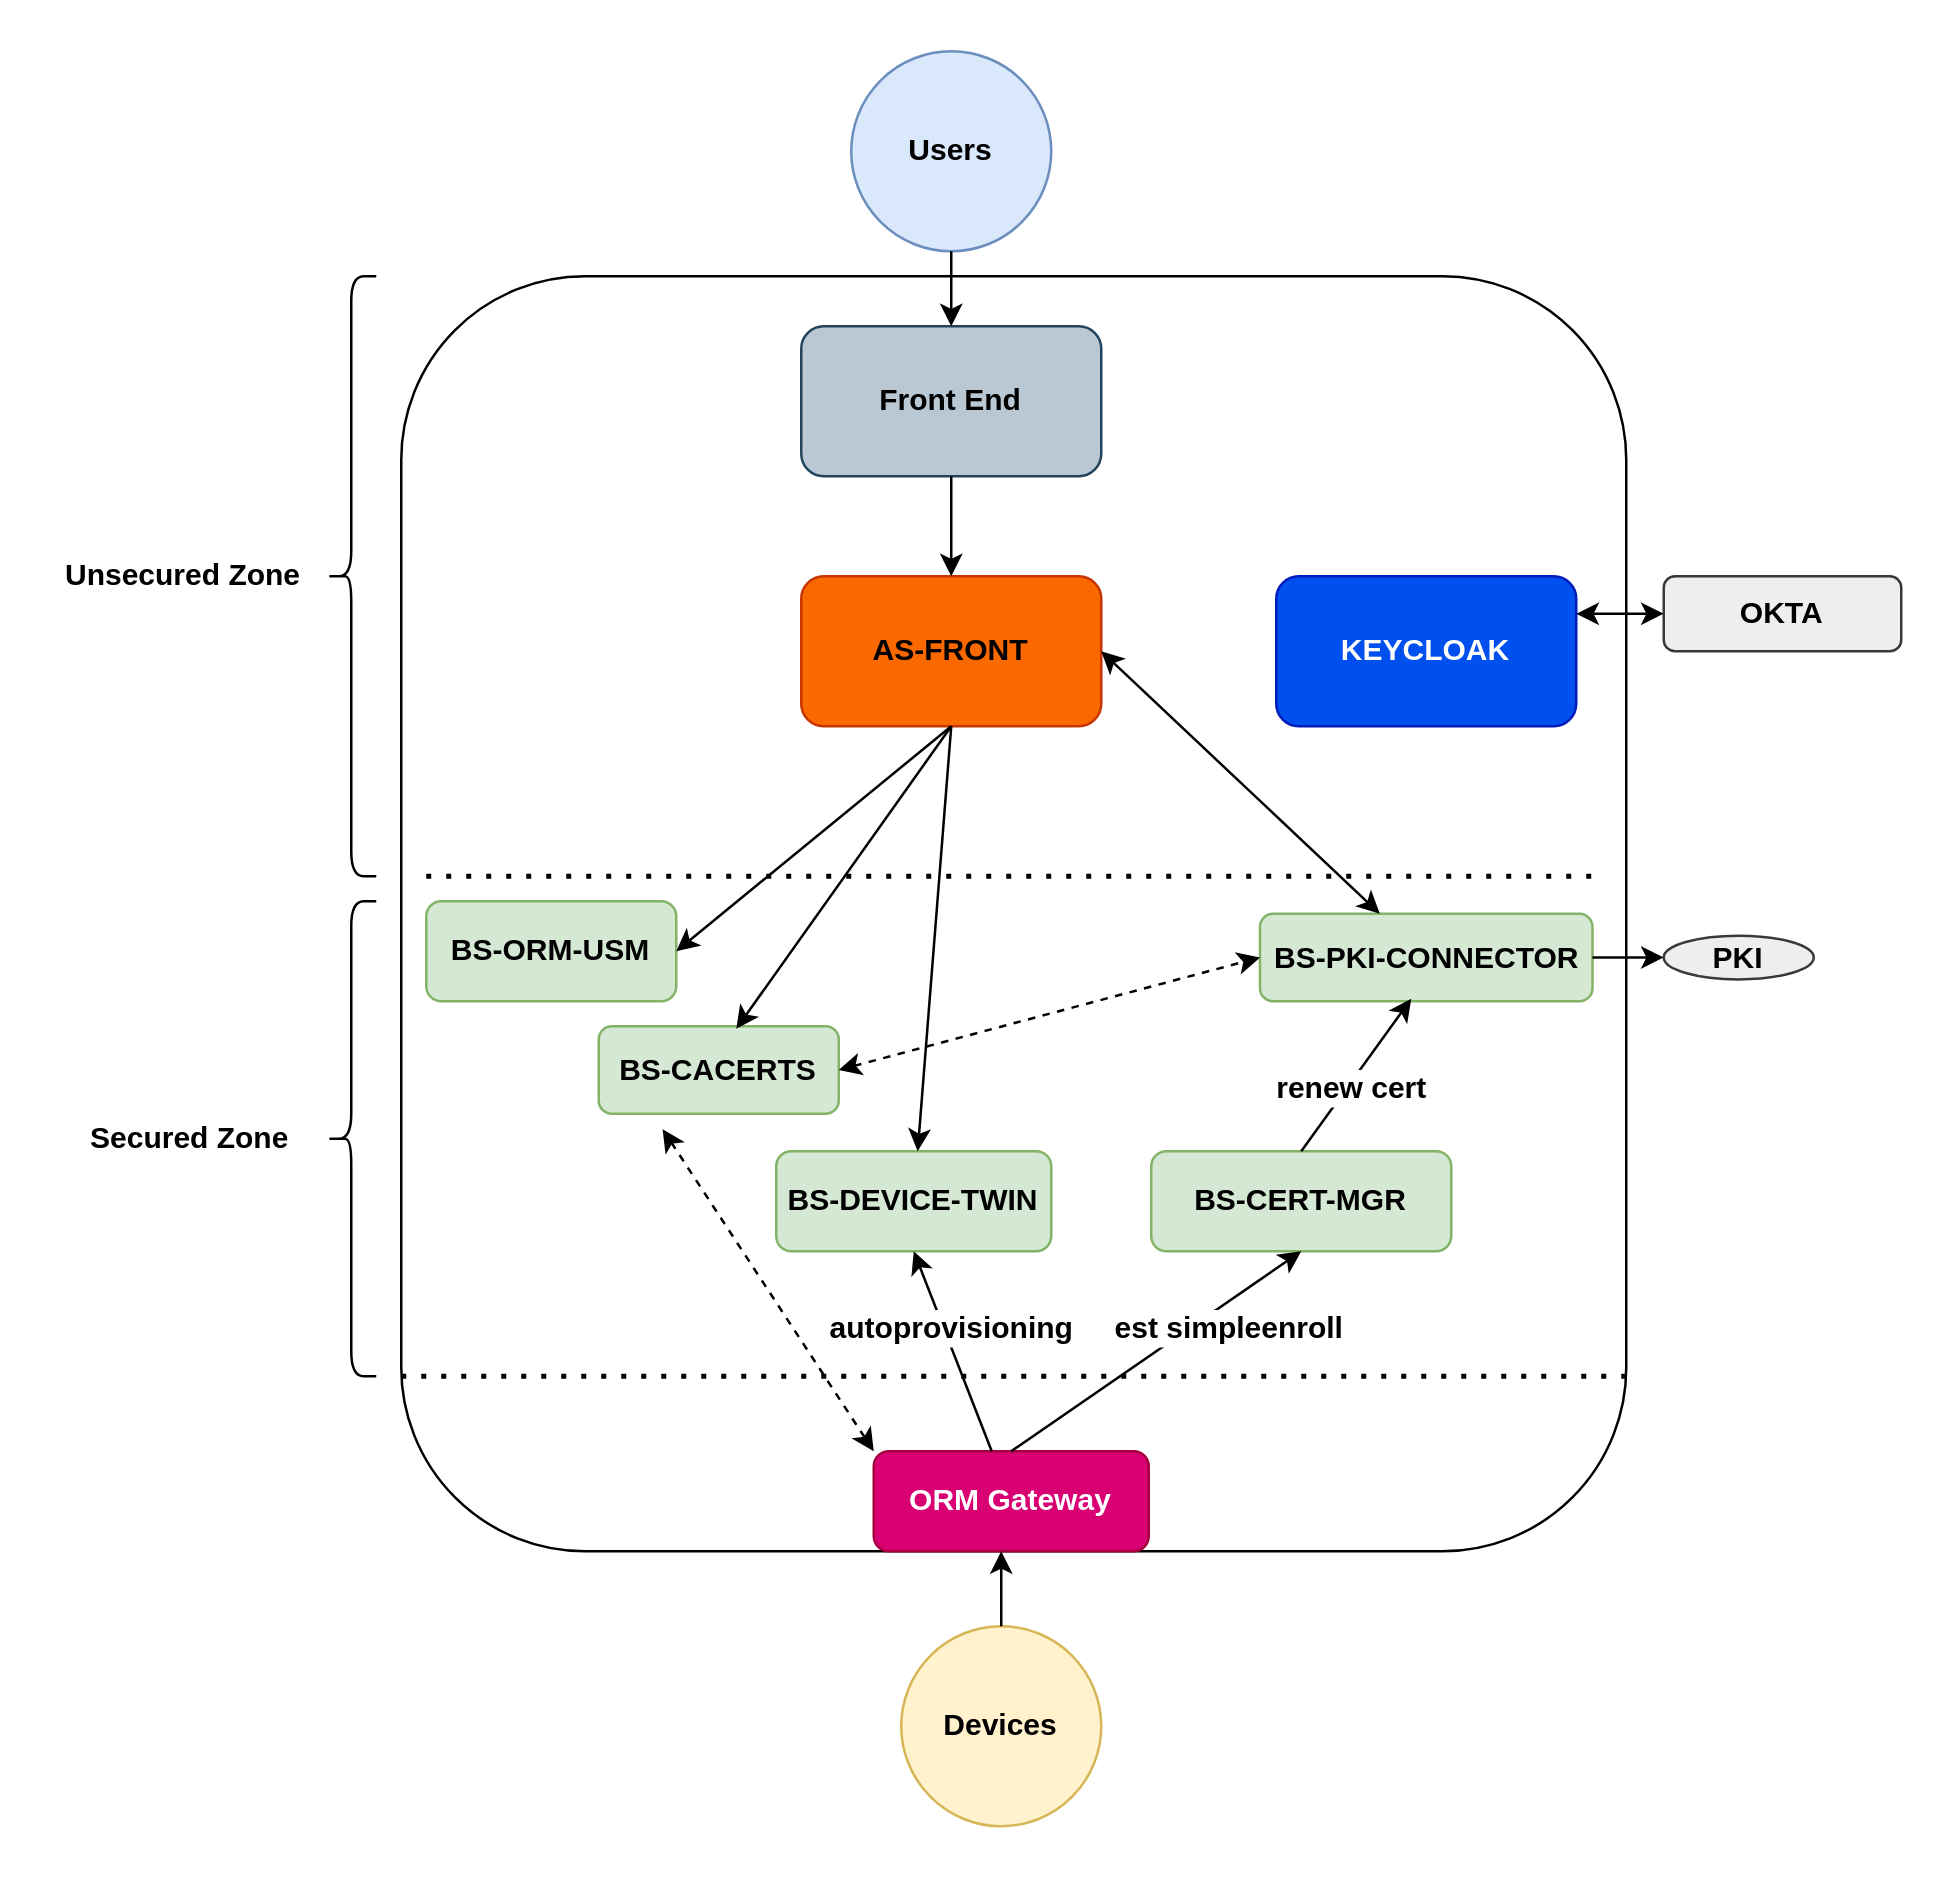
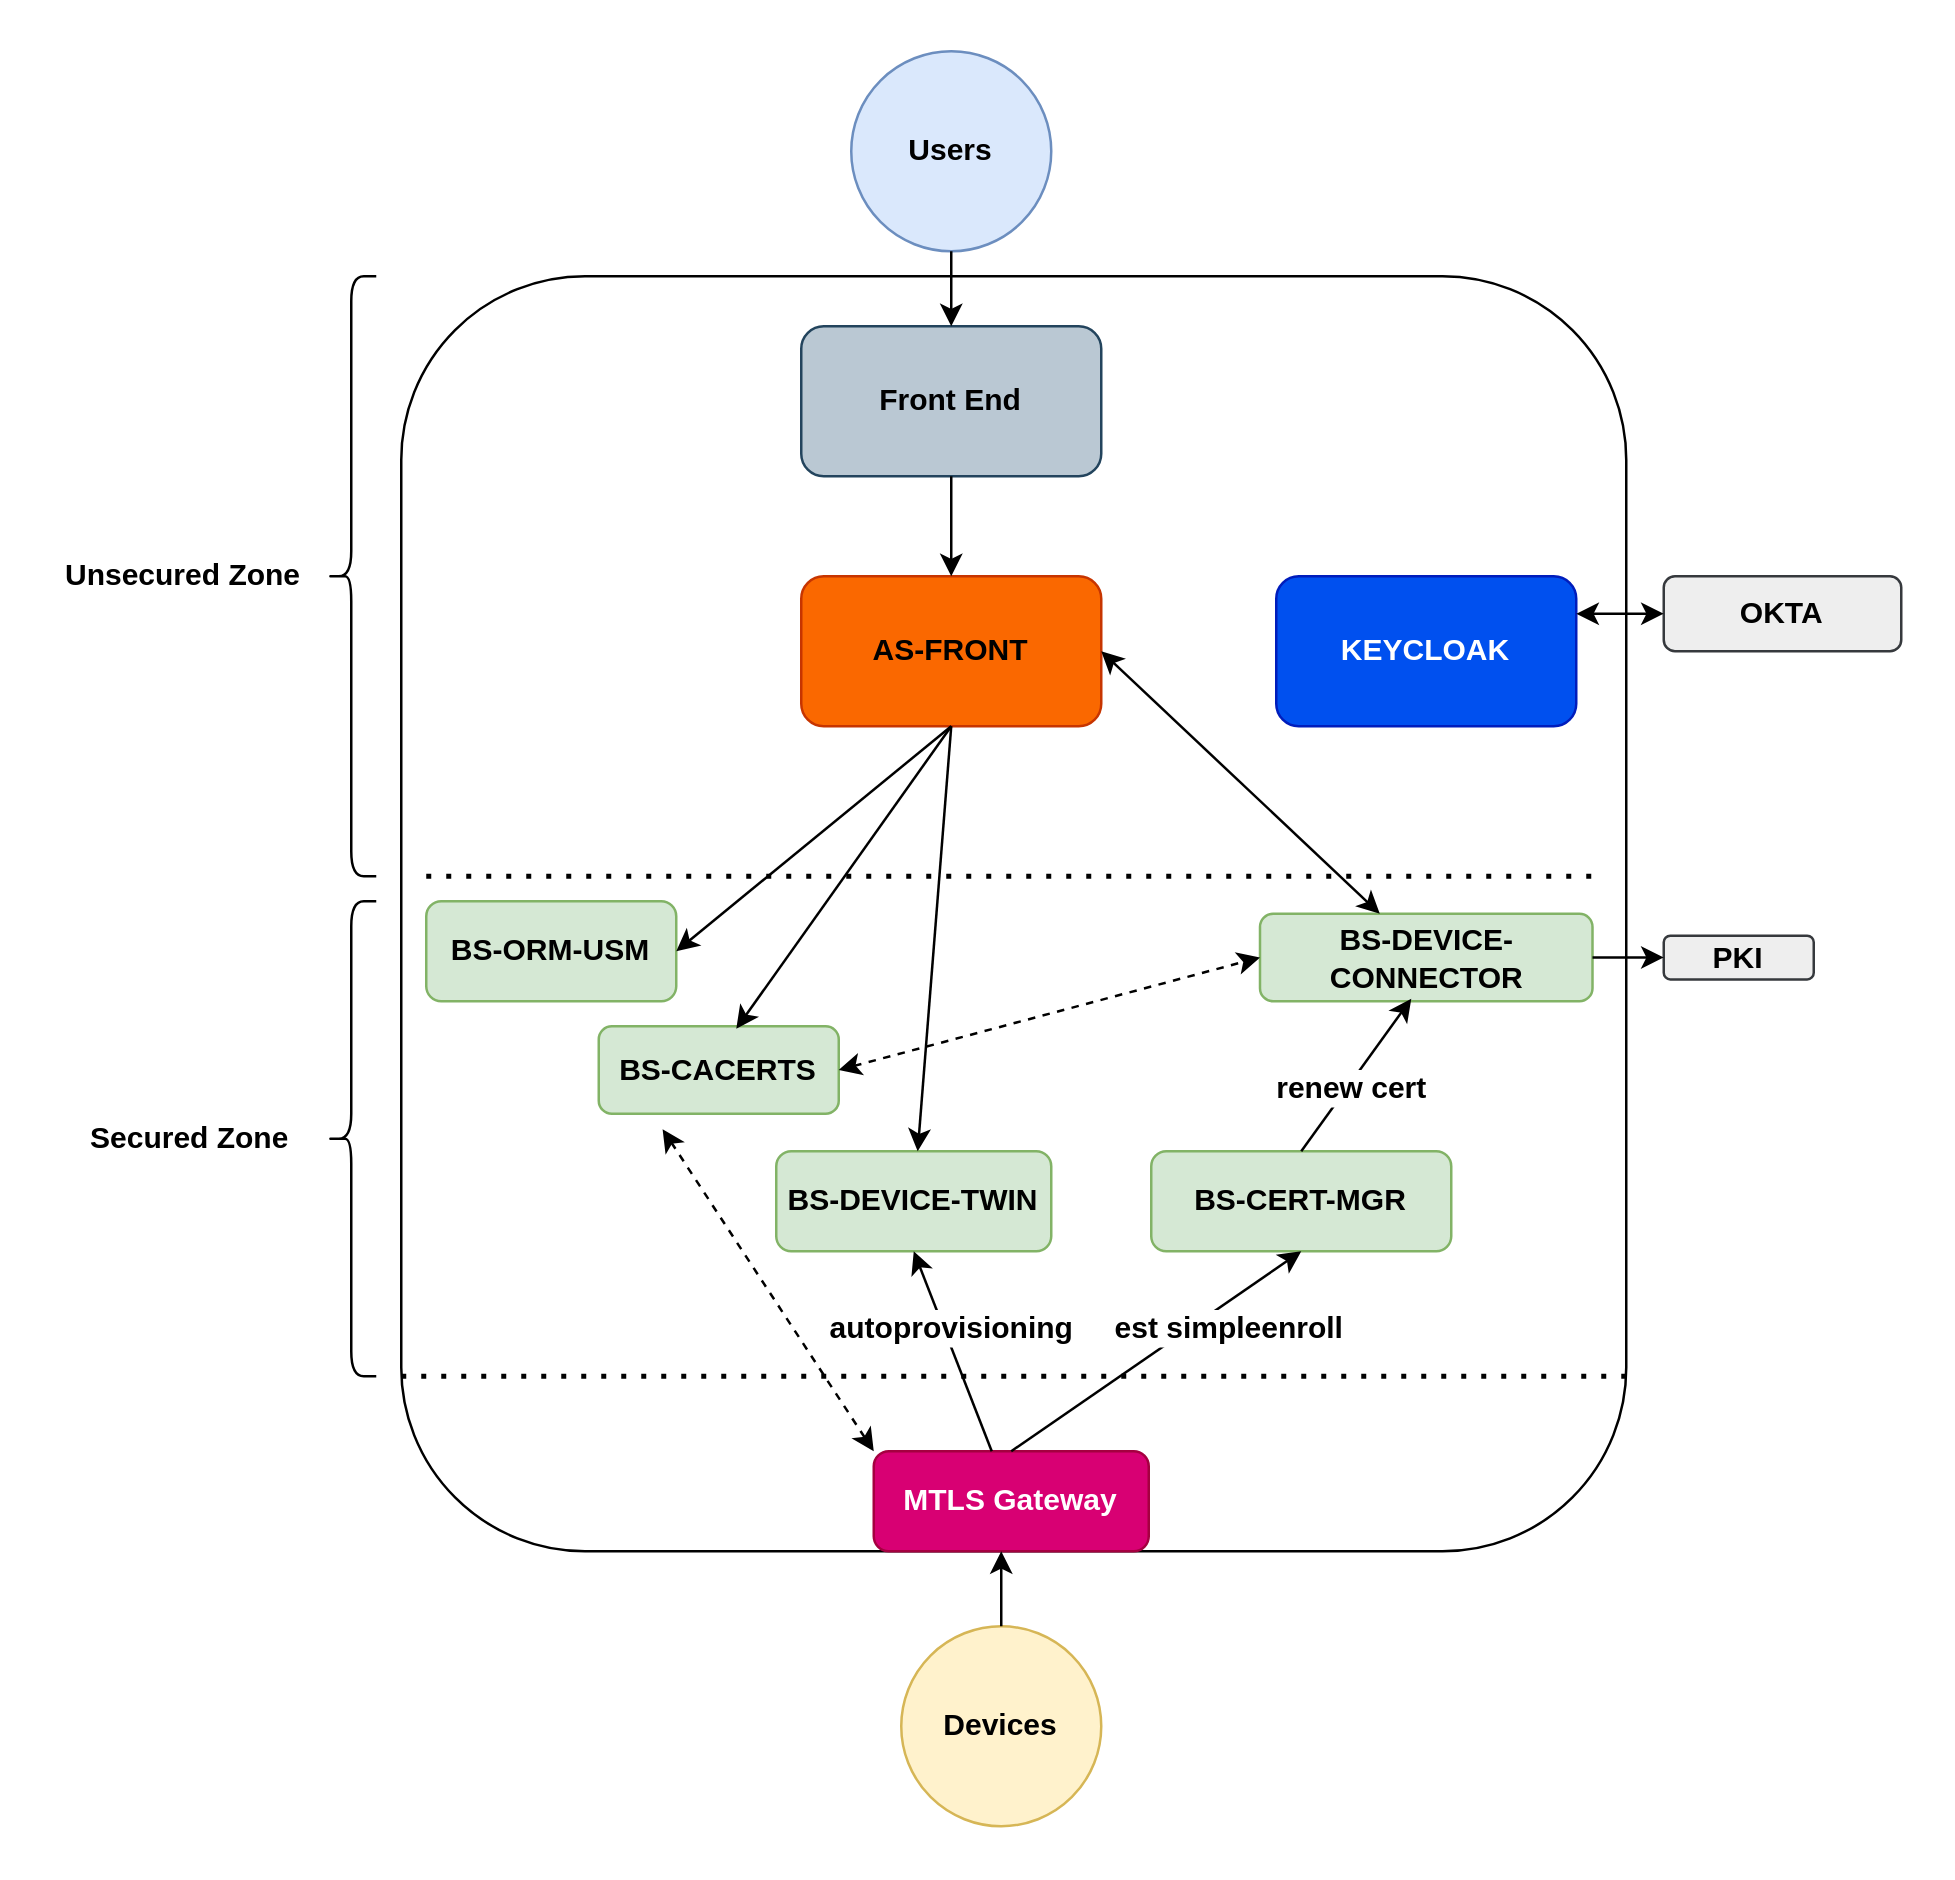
(1739, 958) -> (1739, 958)
(1428, 959) -> (1428, 959)
(1011, 1501) -> (1011, 1501)
